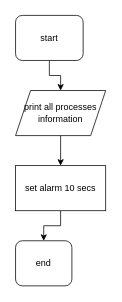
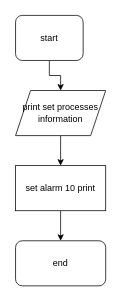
(60, 113) -> (60, 113)
(60, 188) -> (60, 188)
(44, 263) -> (60, 263)
